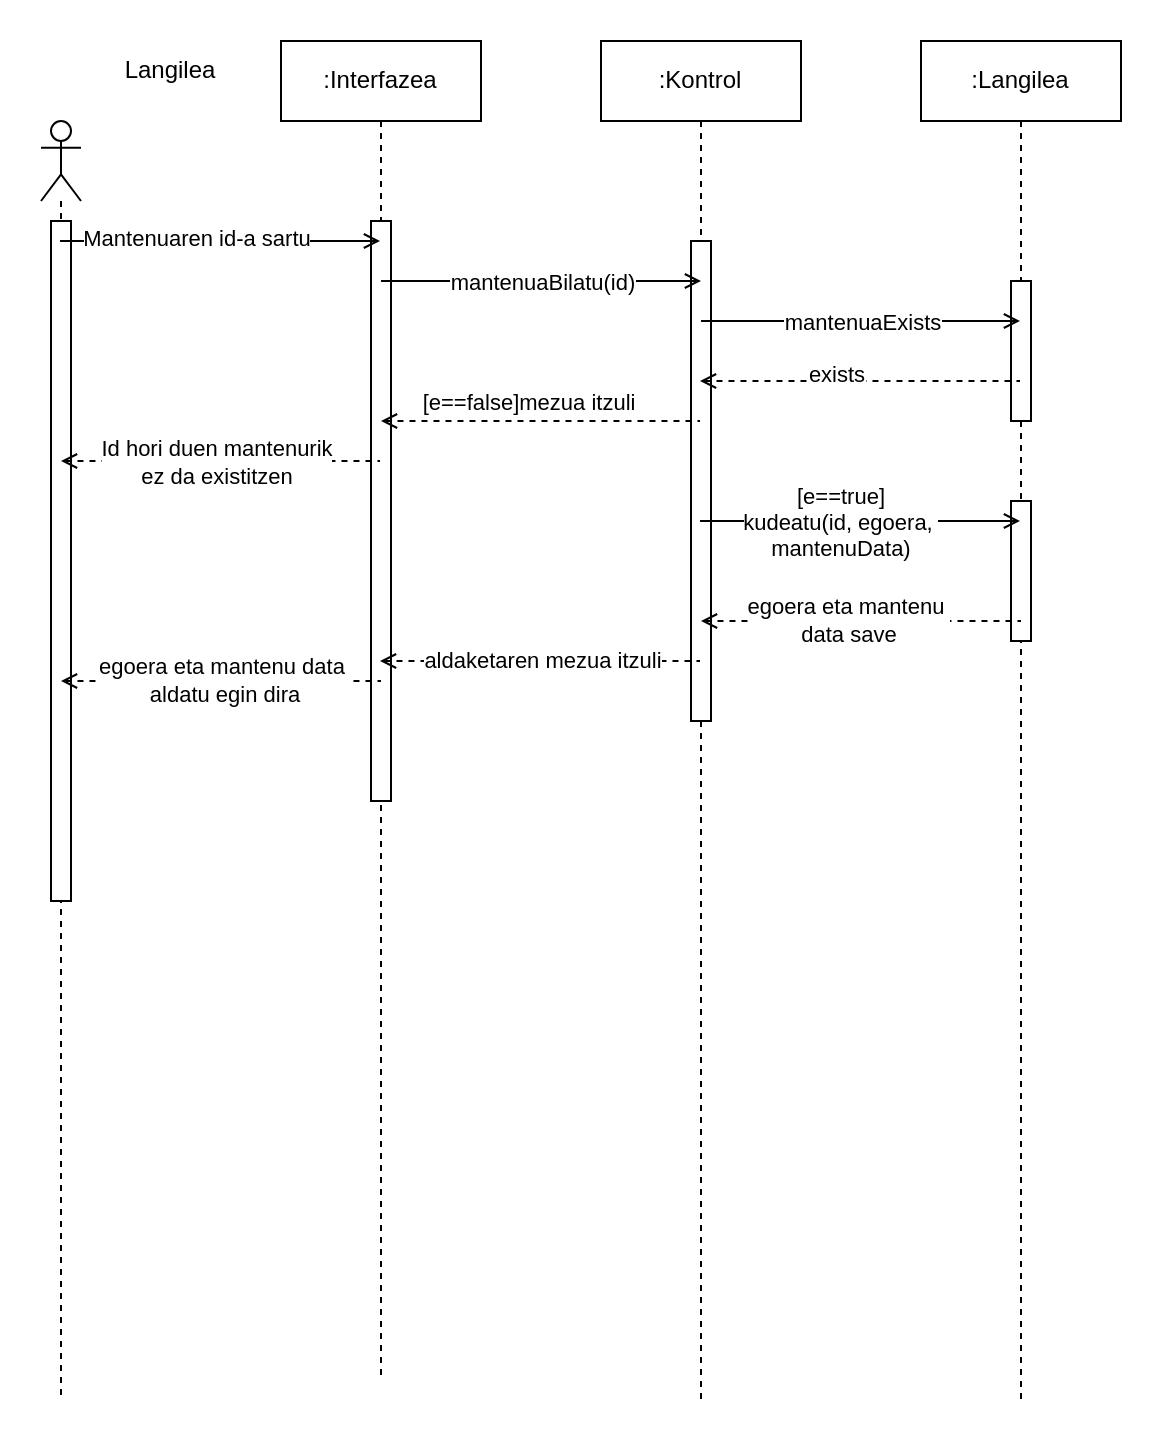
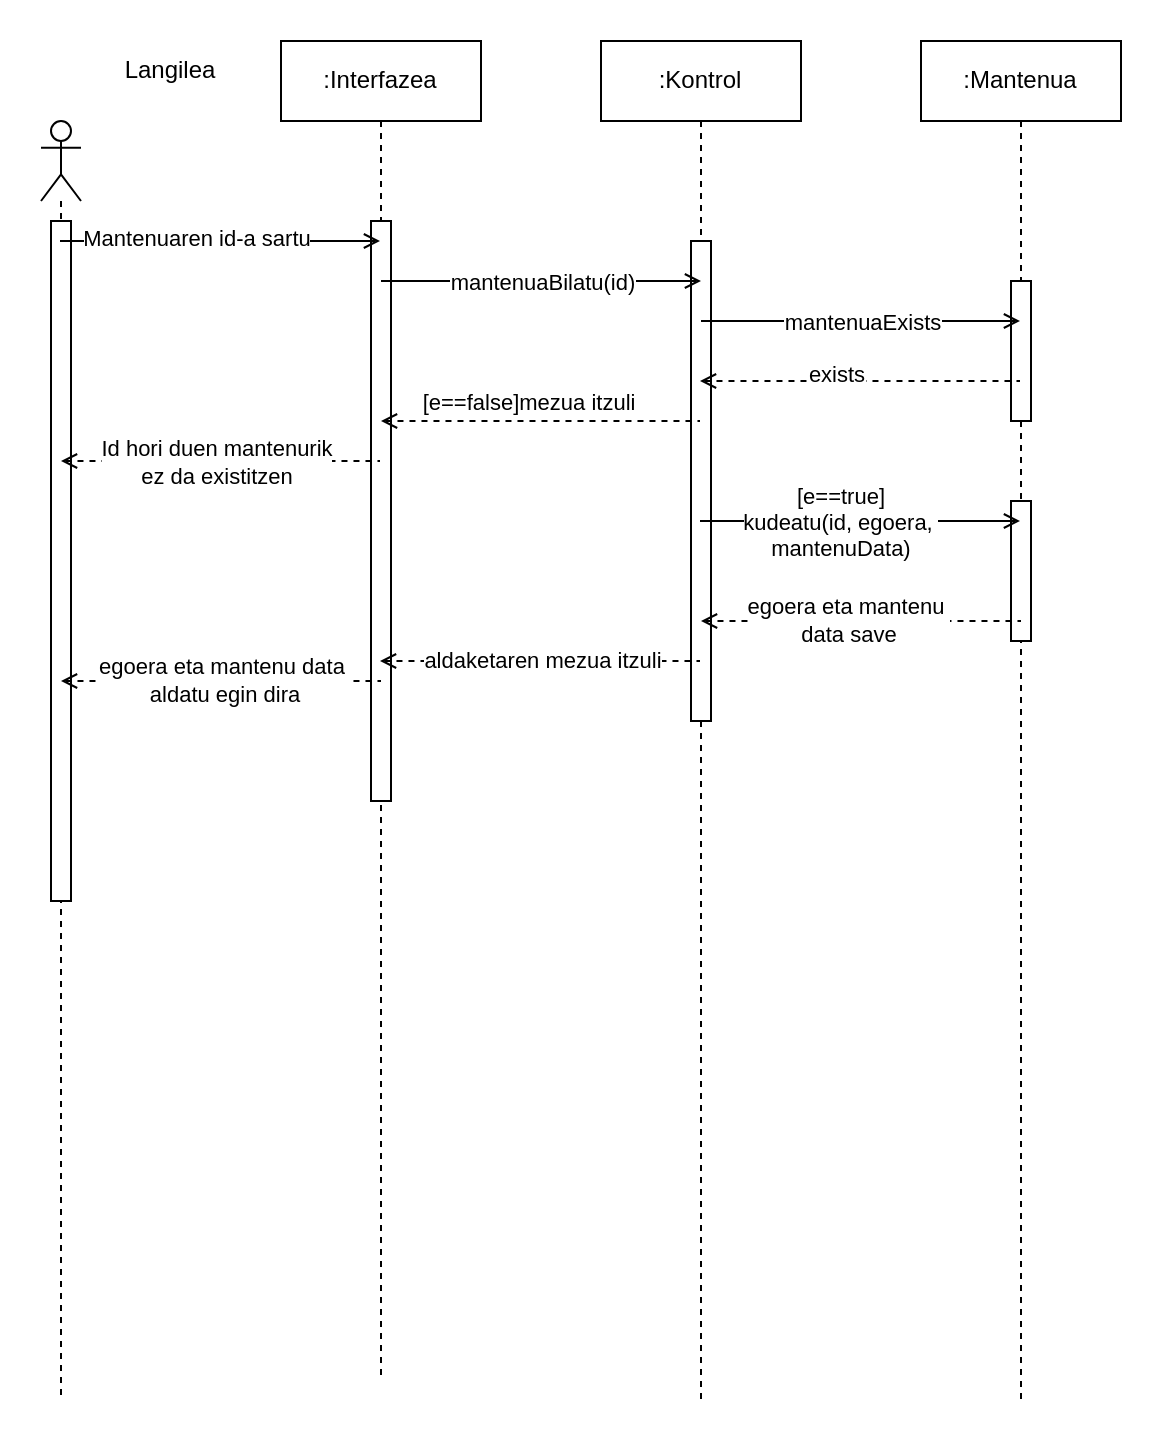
(1021, 81) -> (1021, 81)
